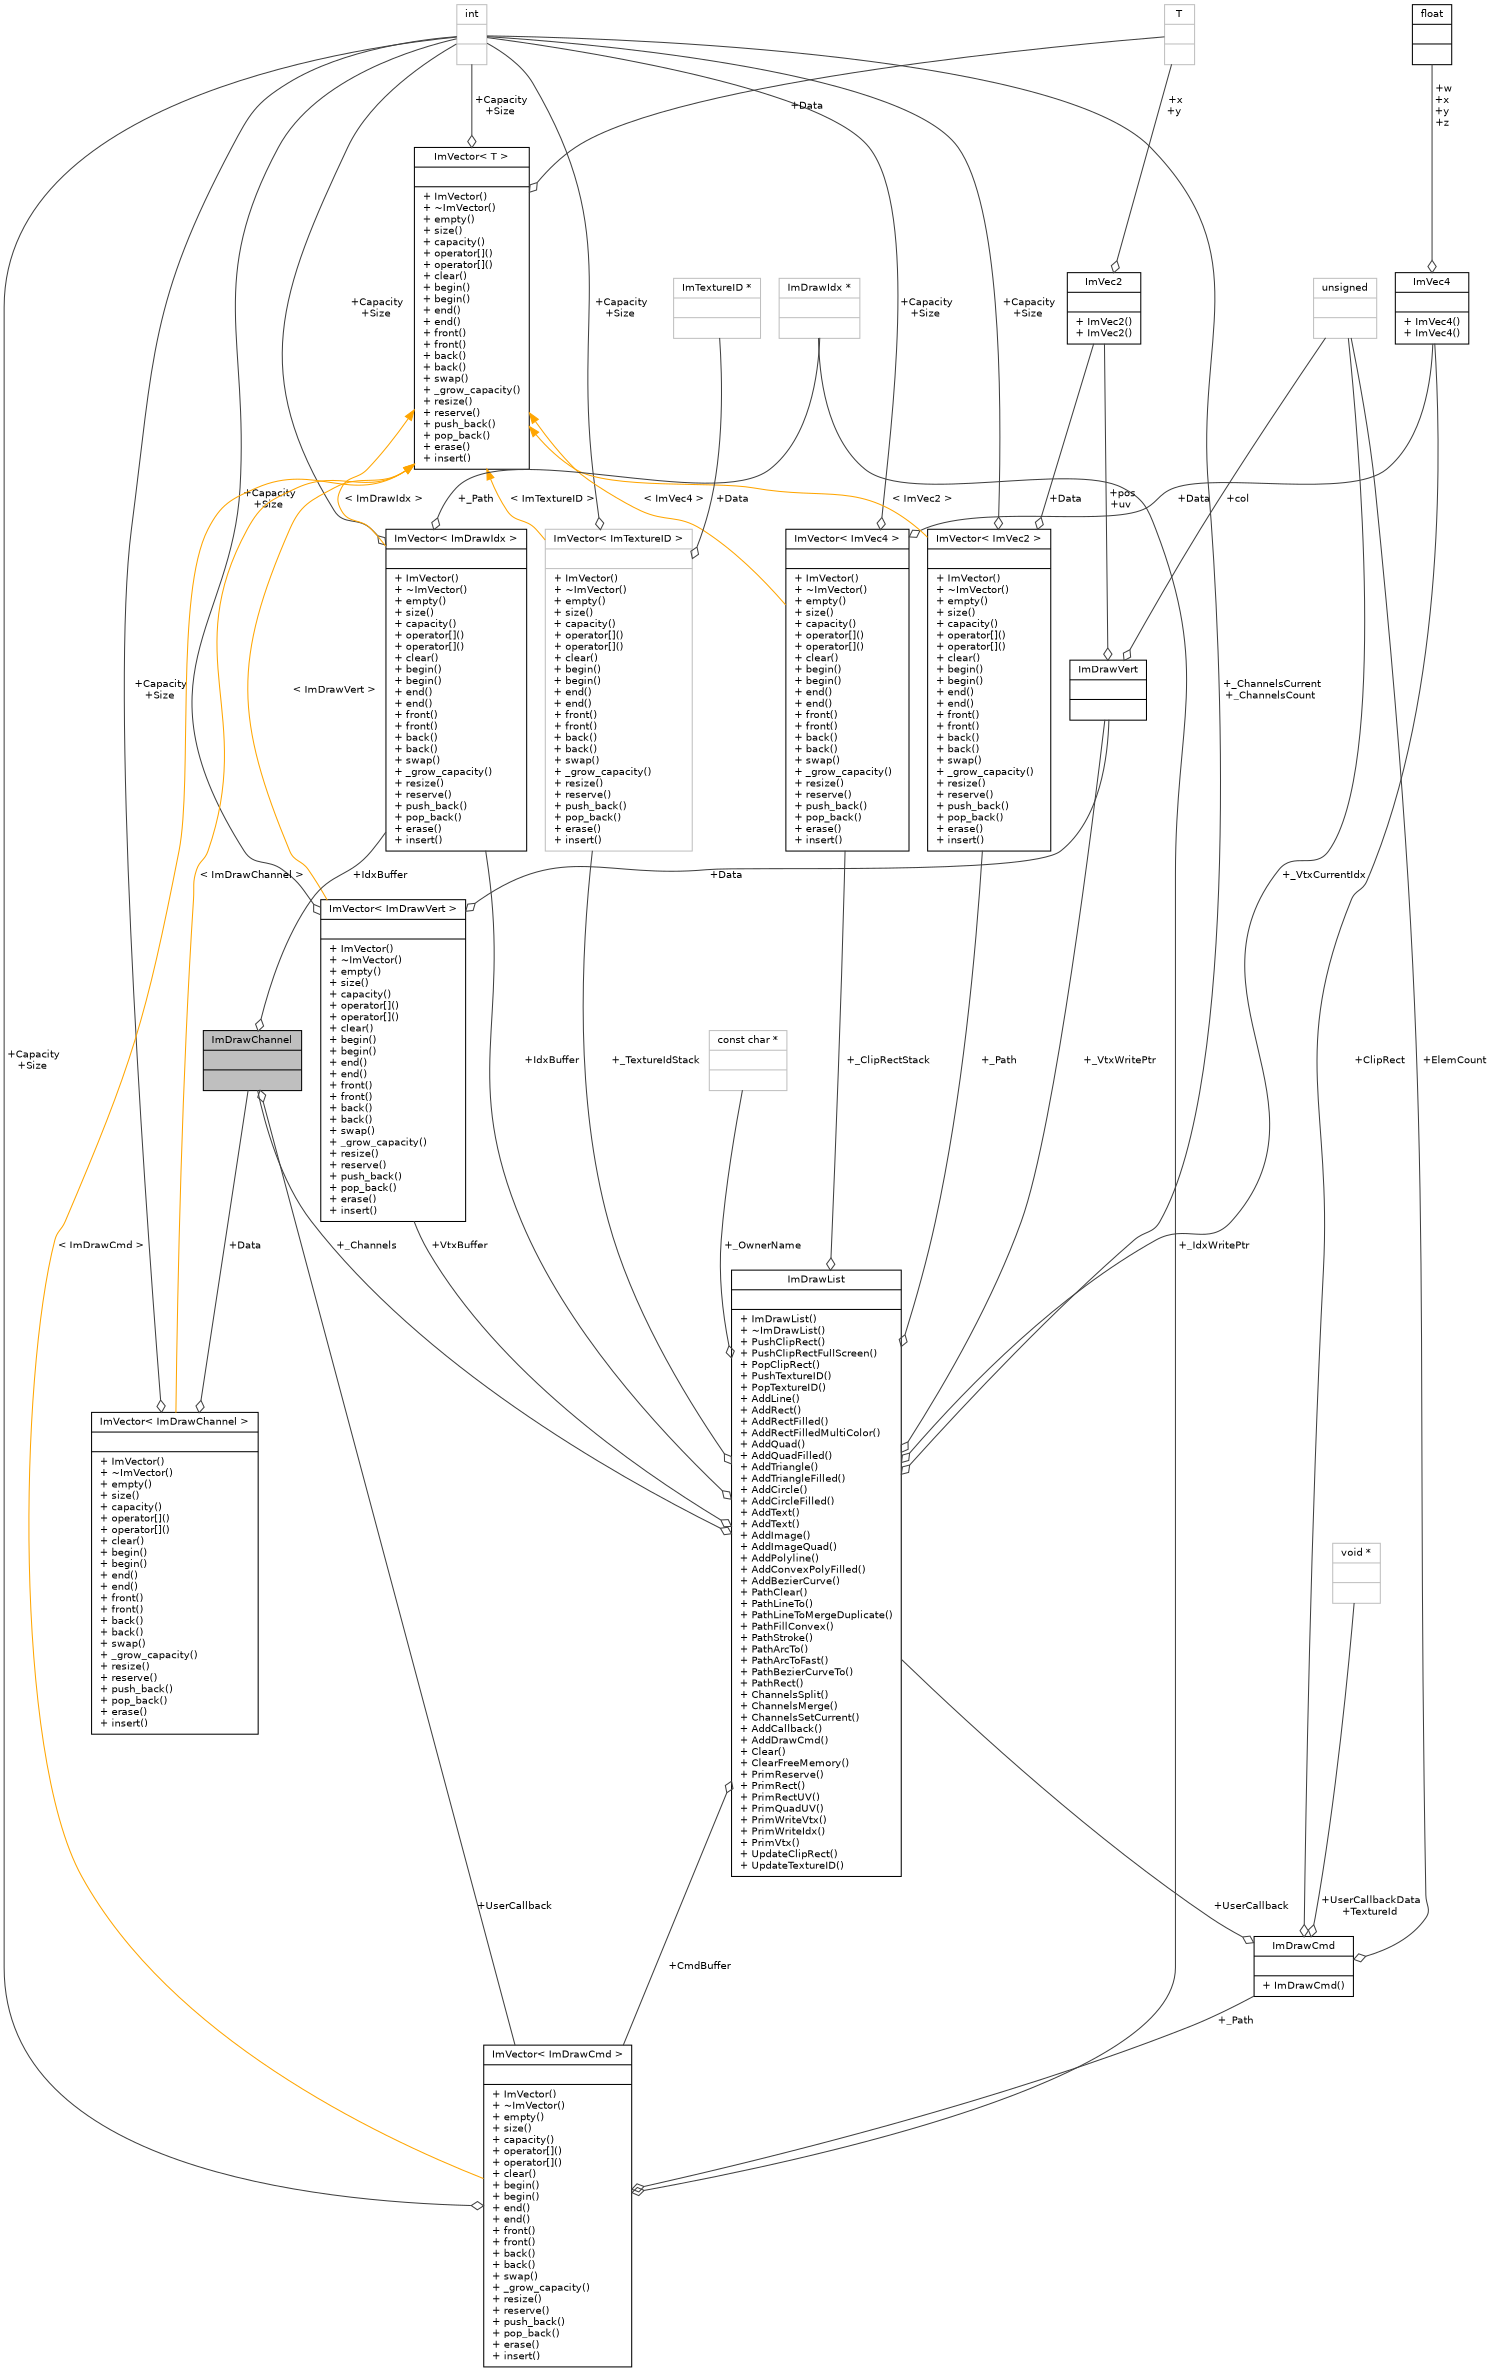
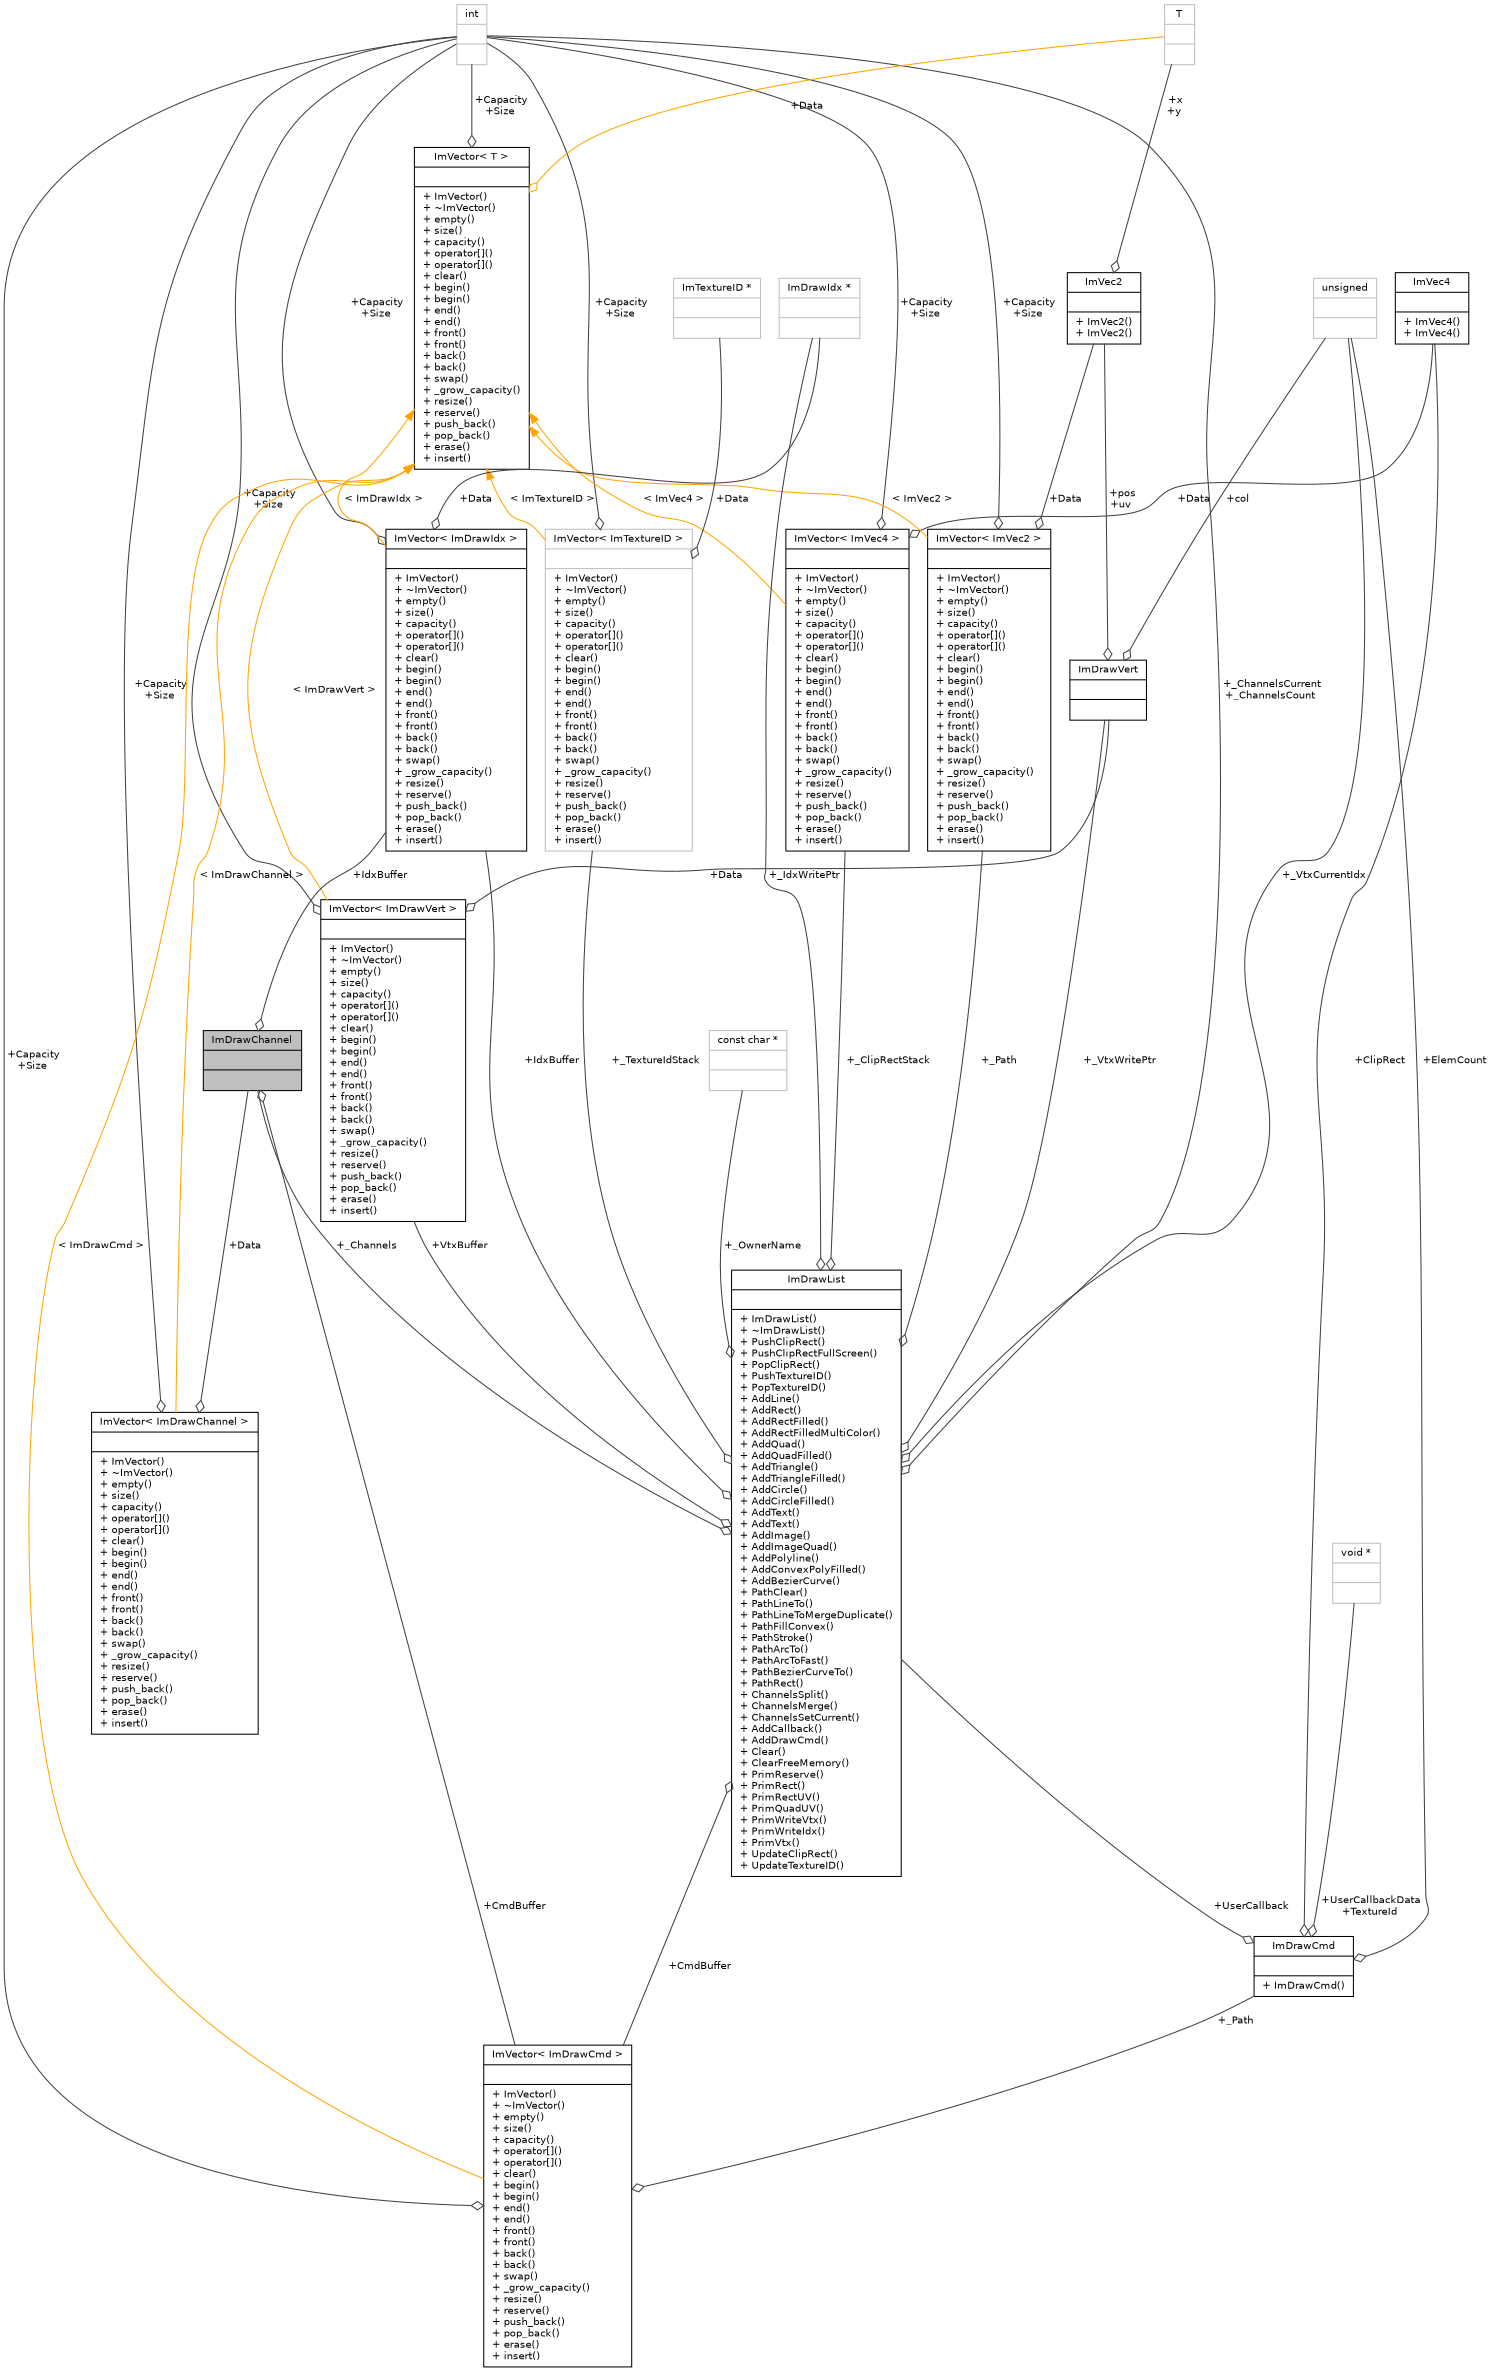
(1432, 35) -> none
(840, 75) -> (840, 75)
(474, 499) -> (474, 499)
(1175, 1315) -> (766, 807)
(513, 1906) -> (513, 1906)
